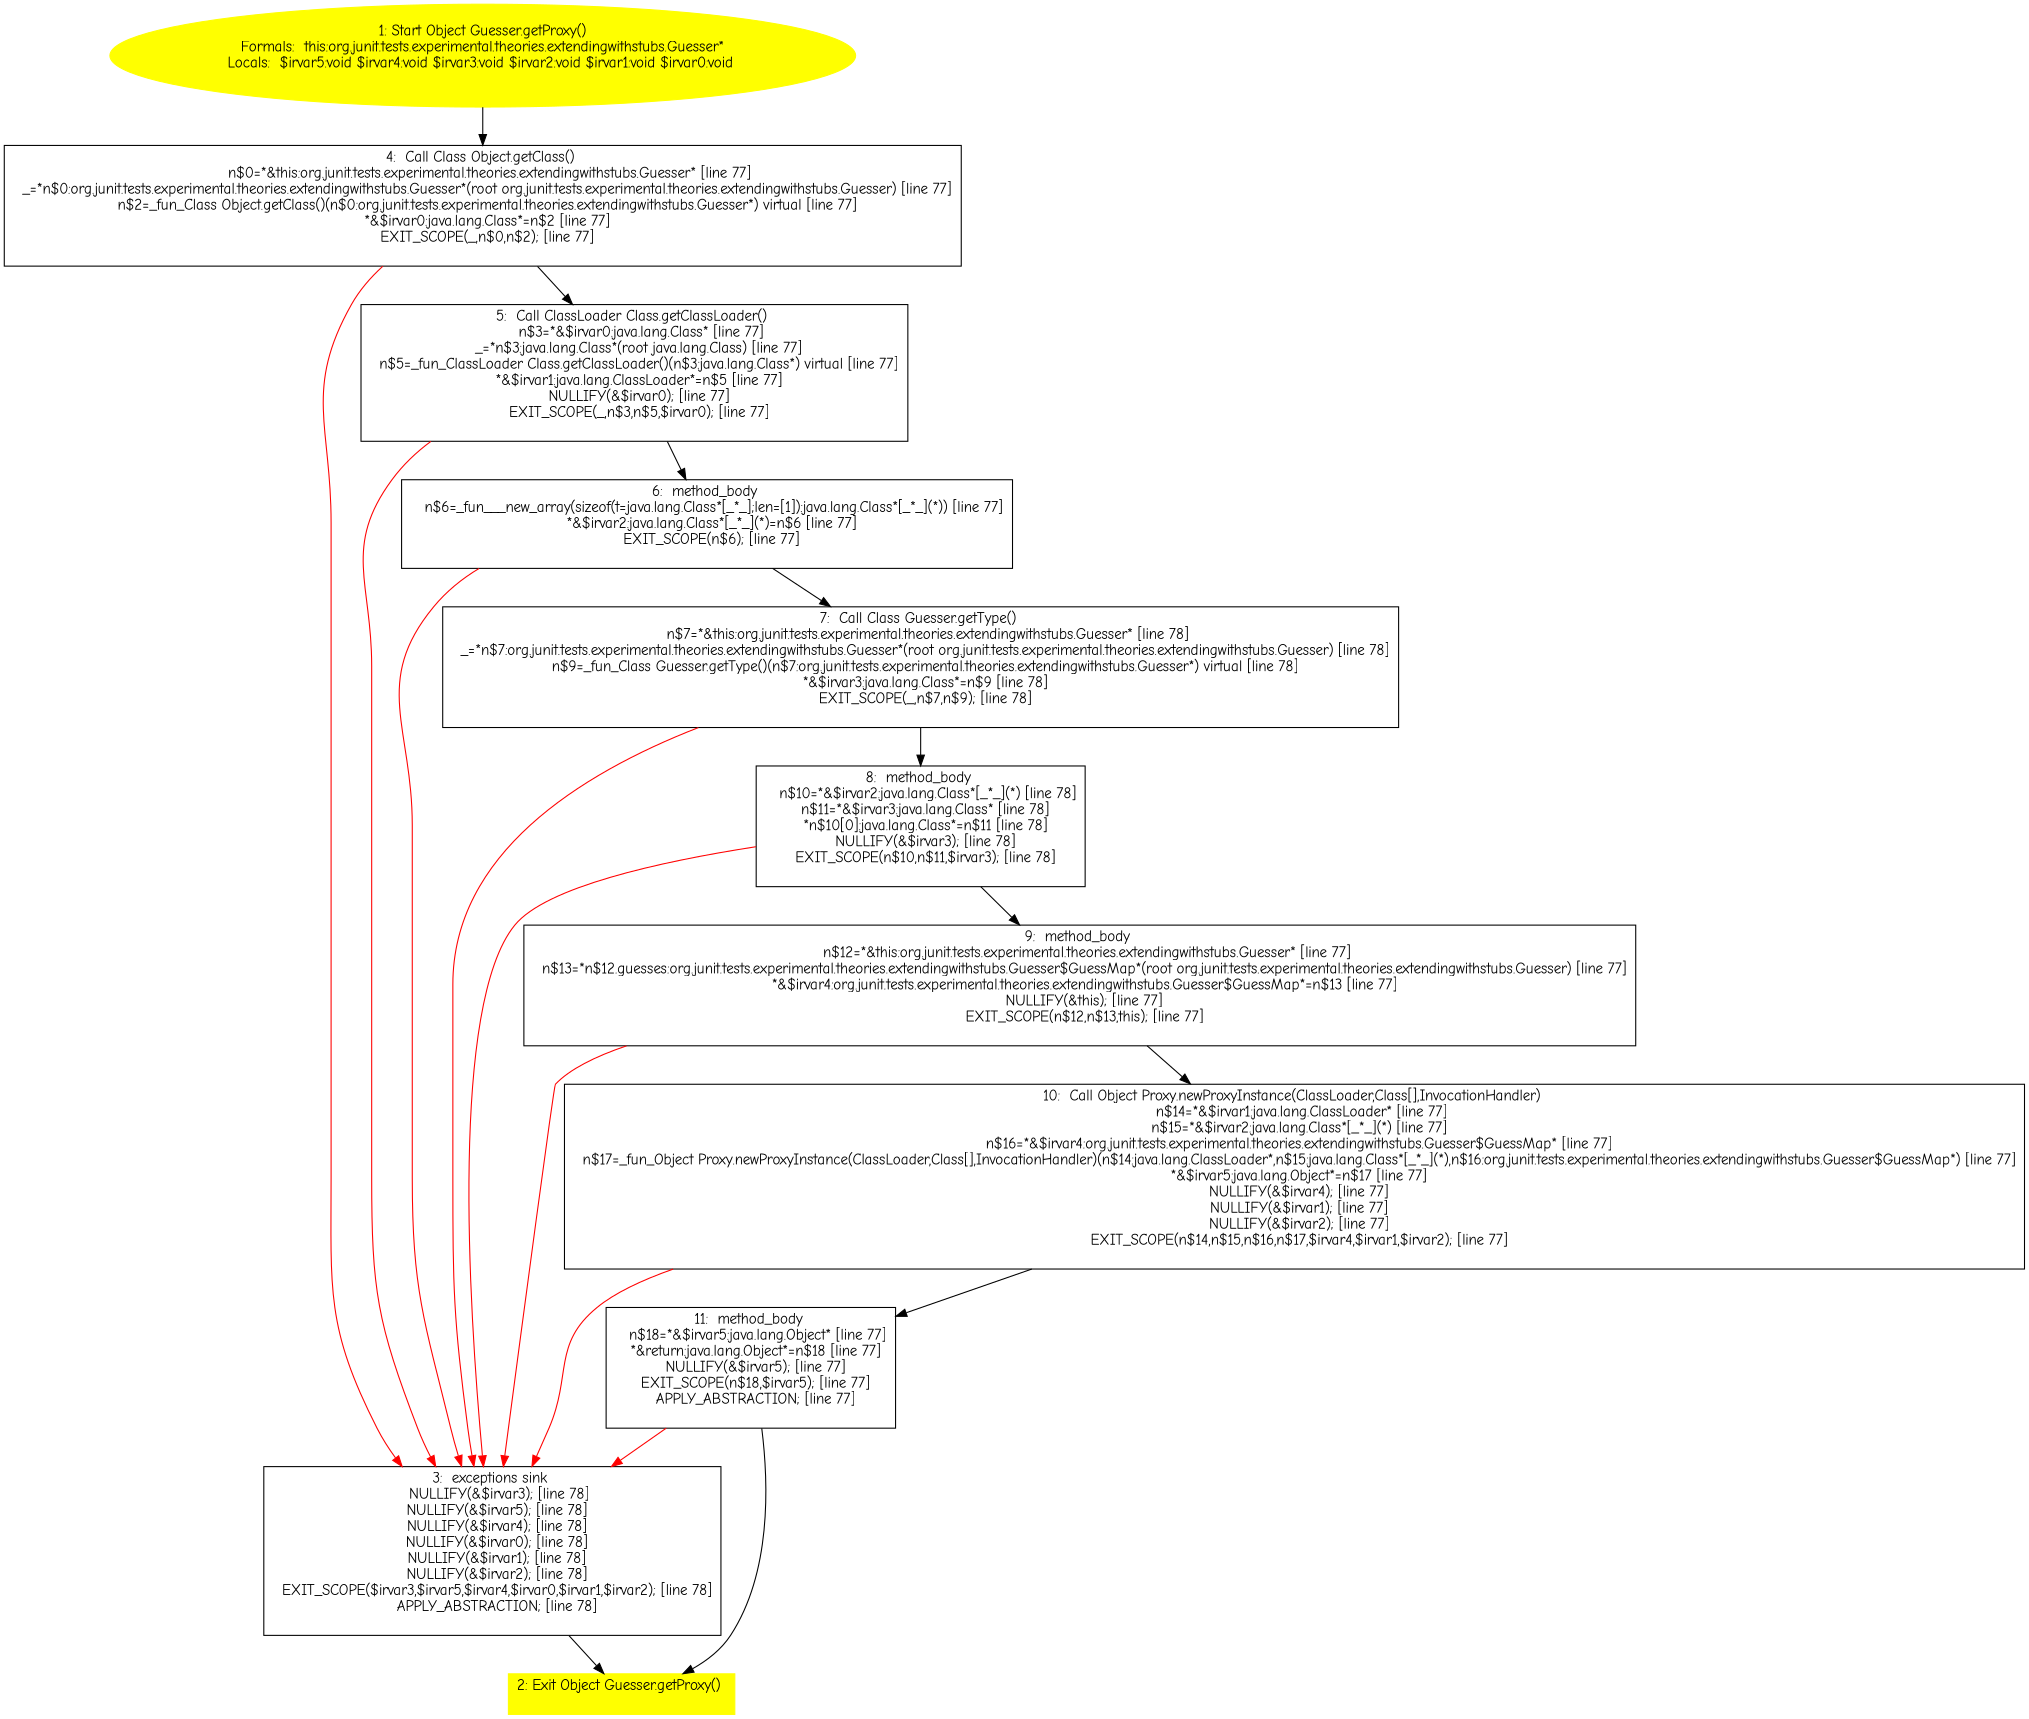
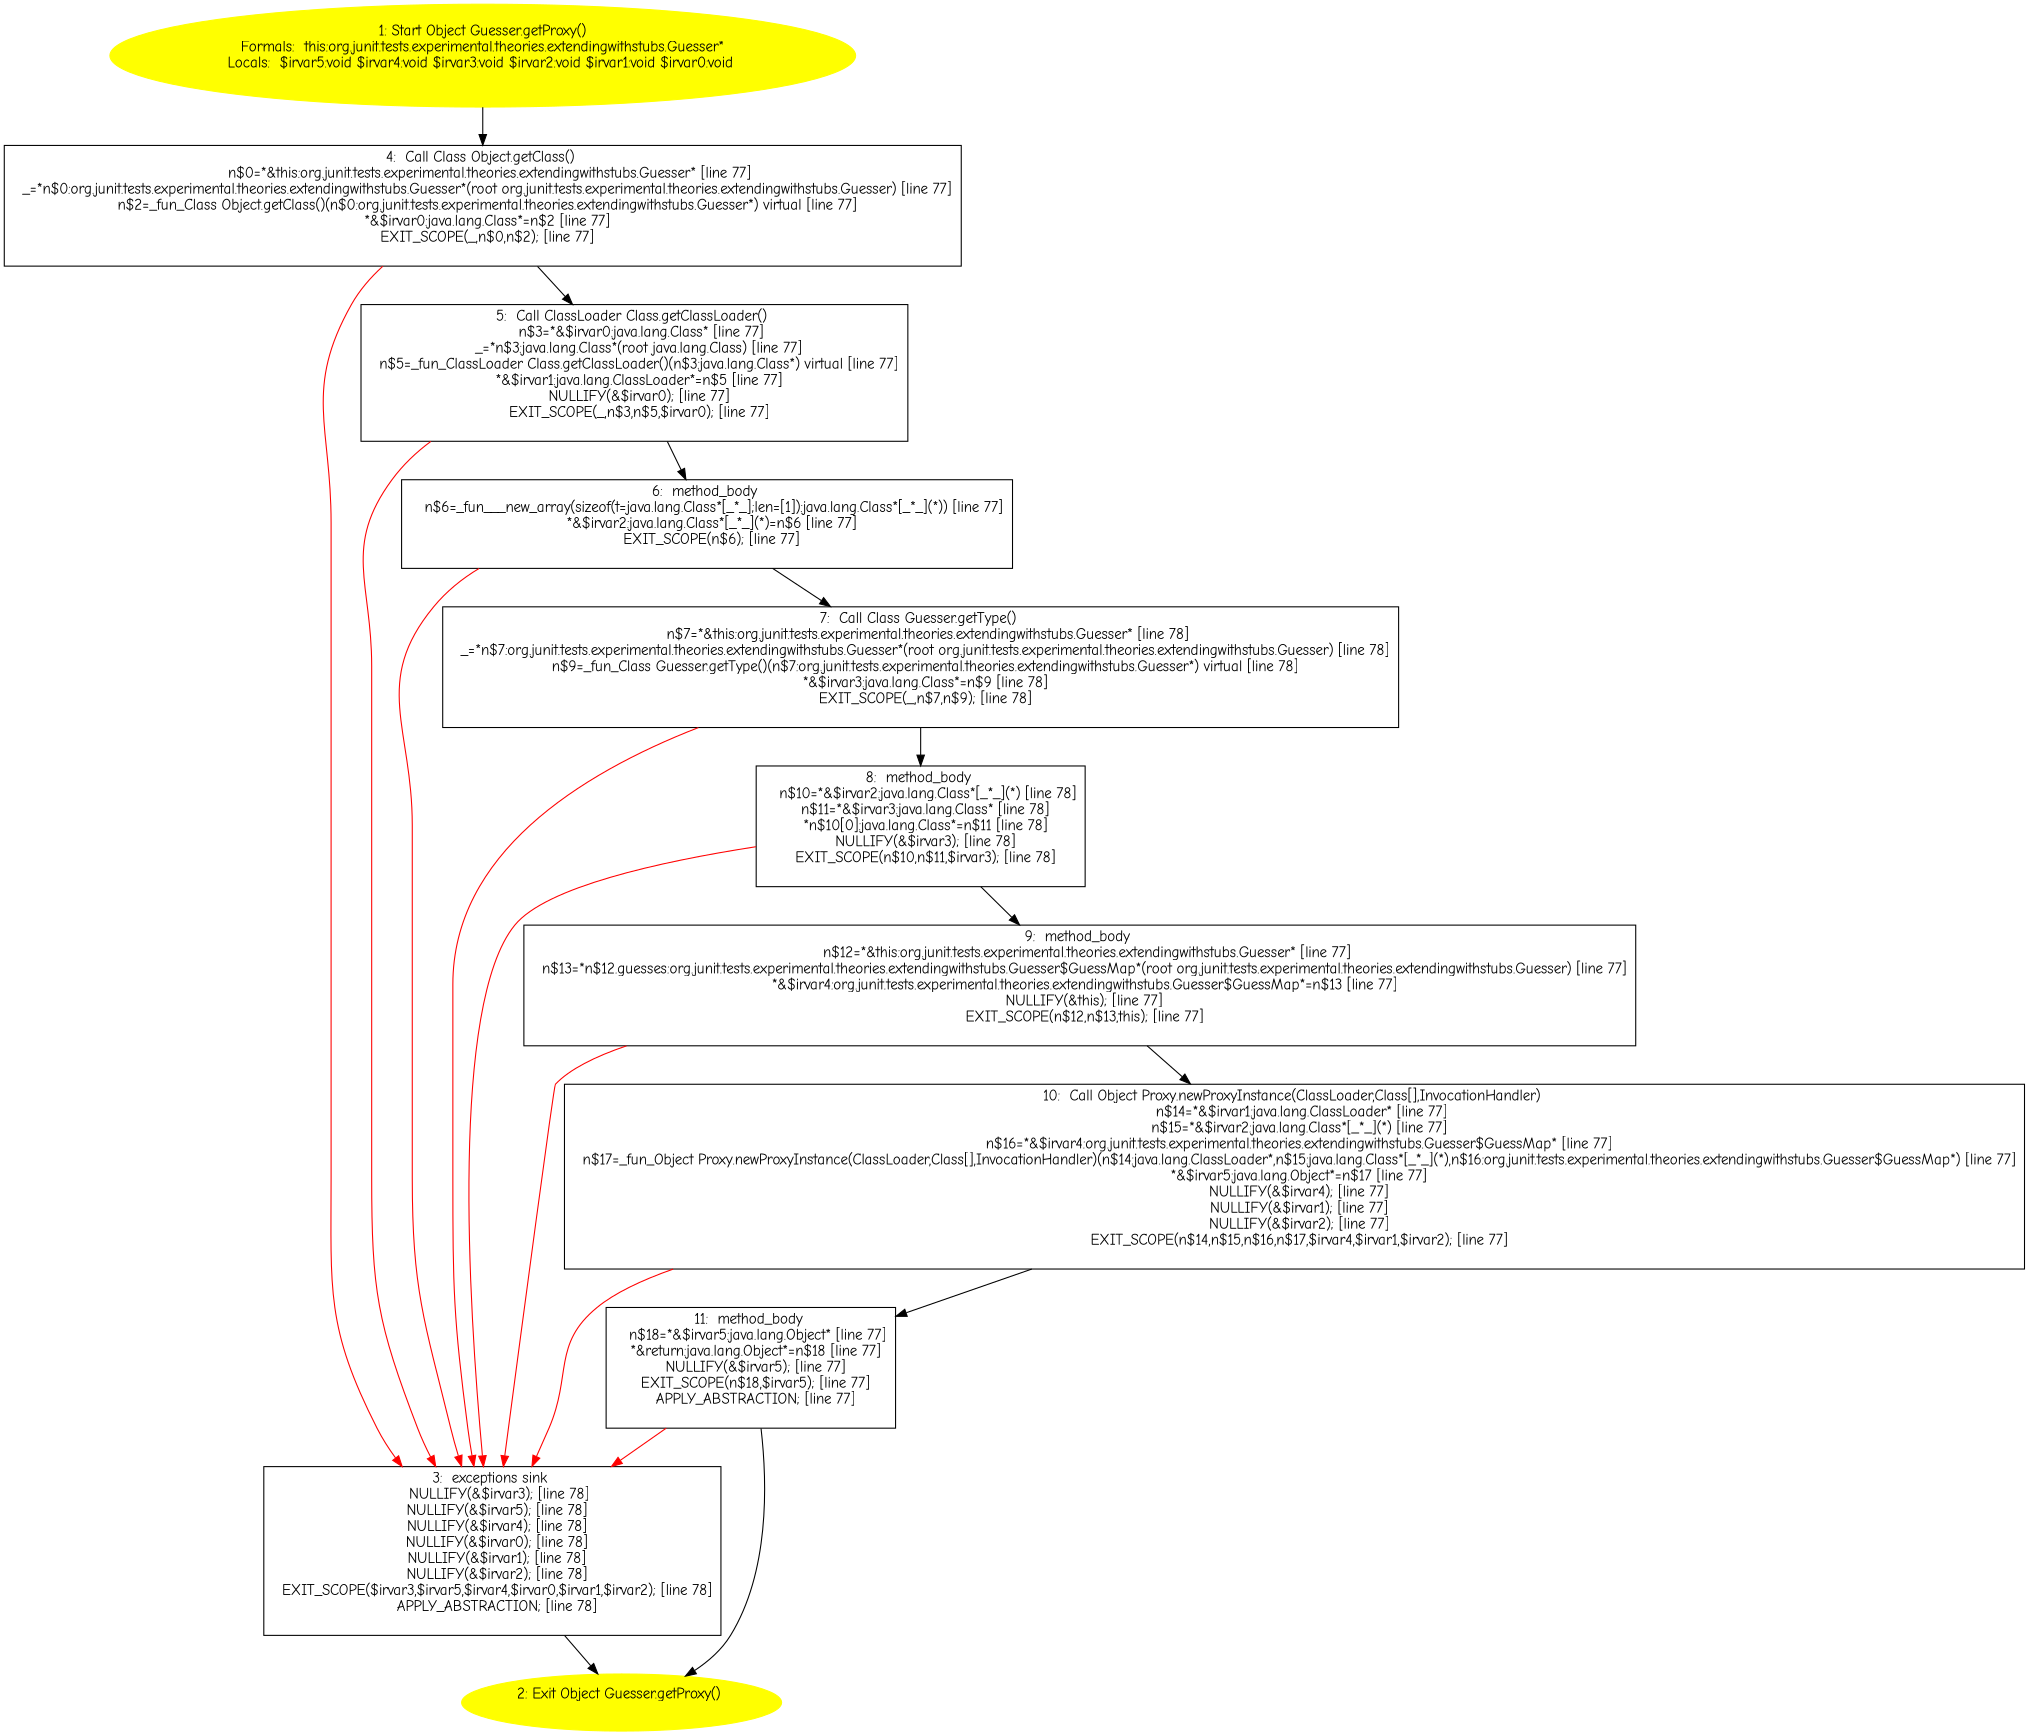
(622, 1694) -> (622, 1703)
